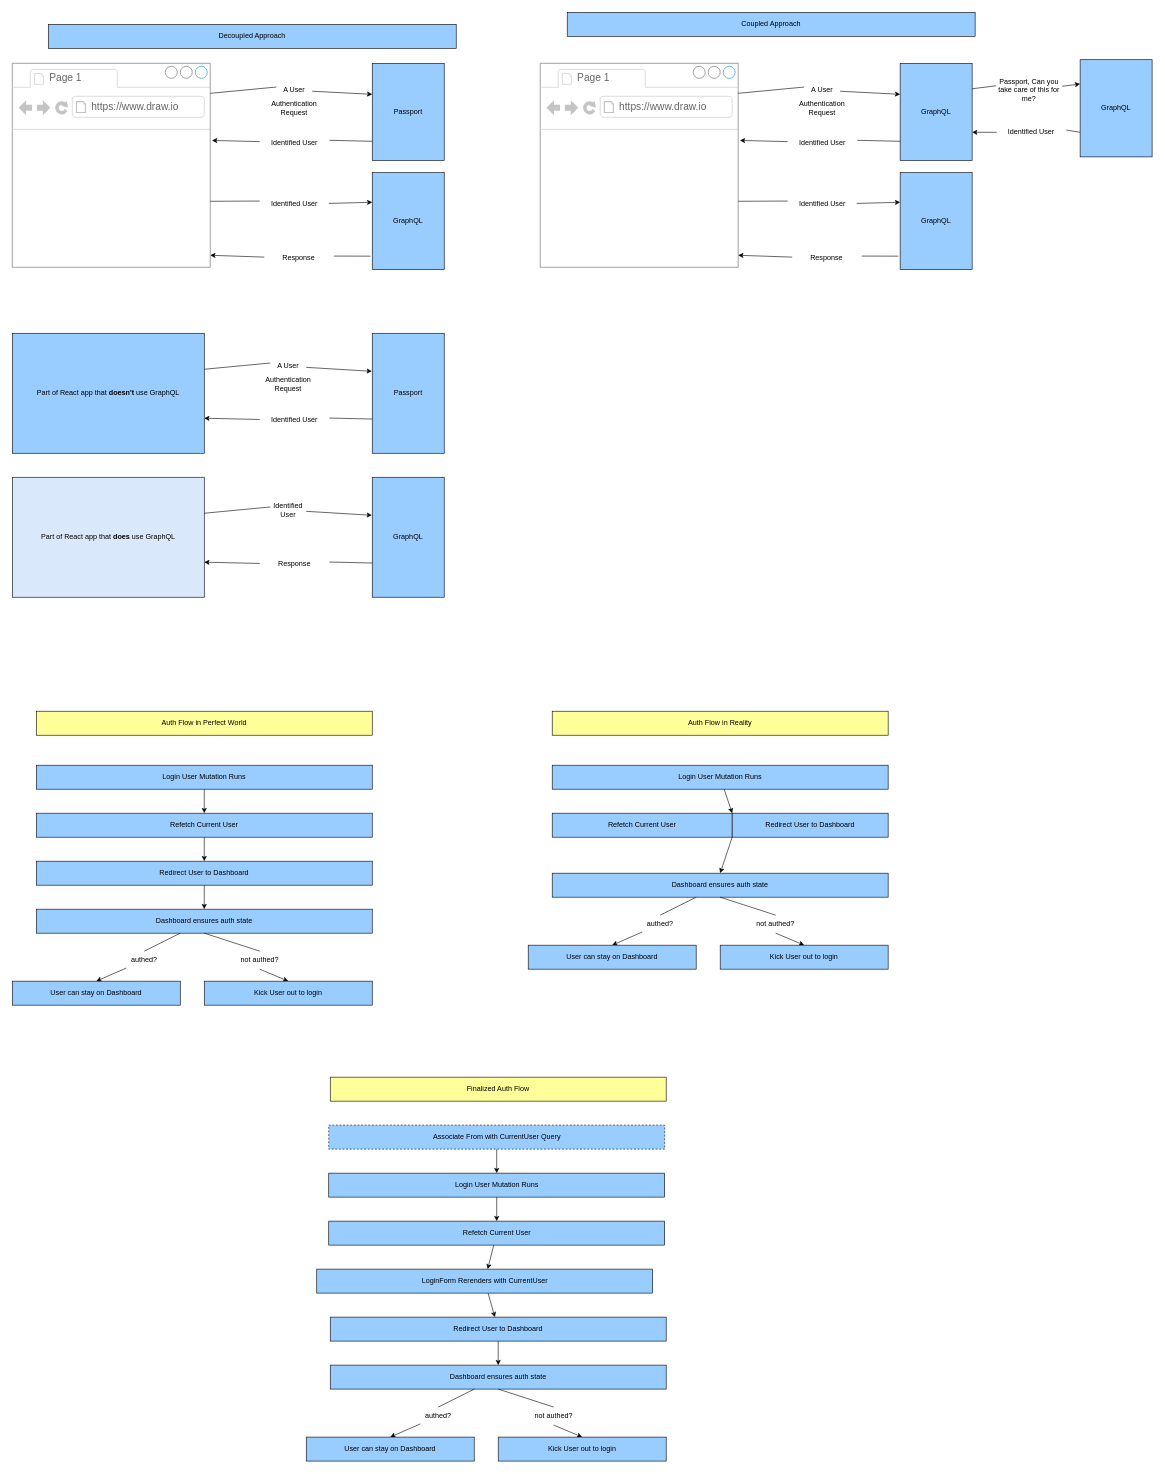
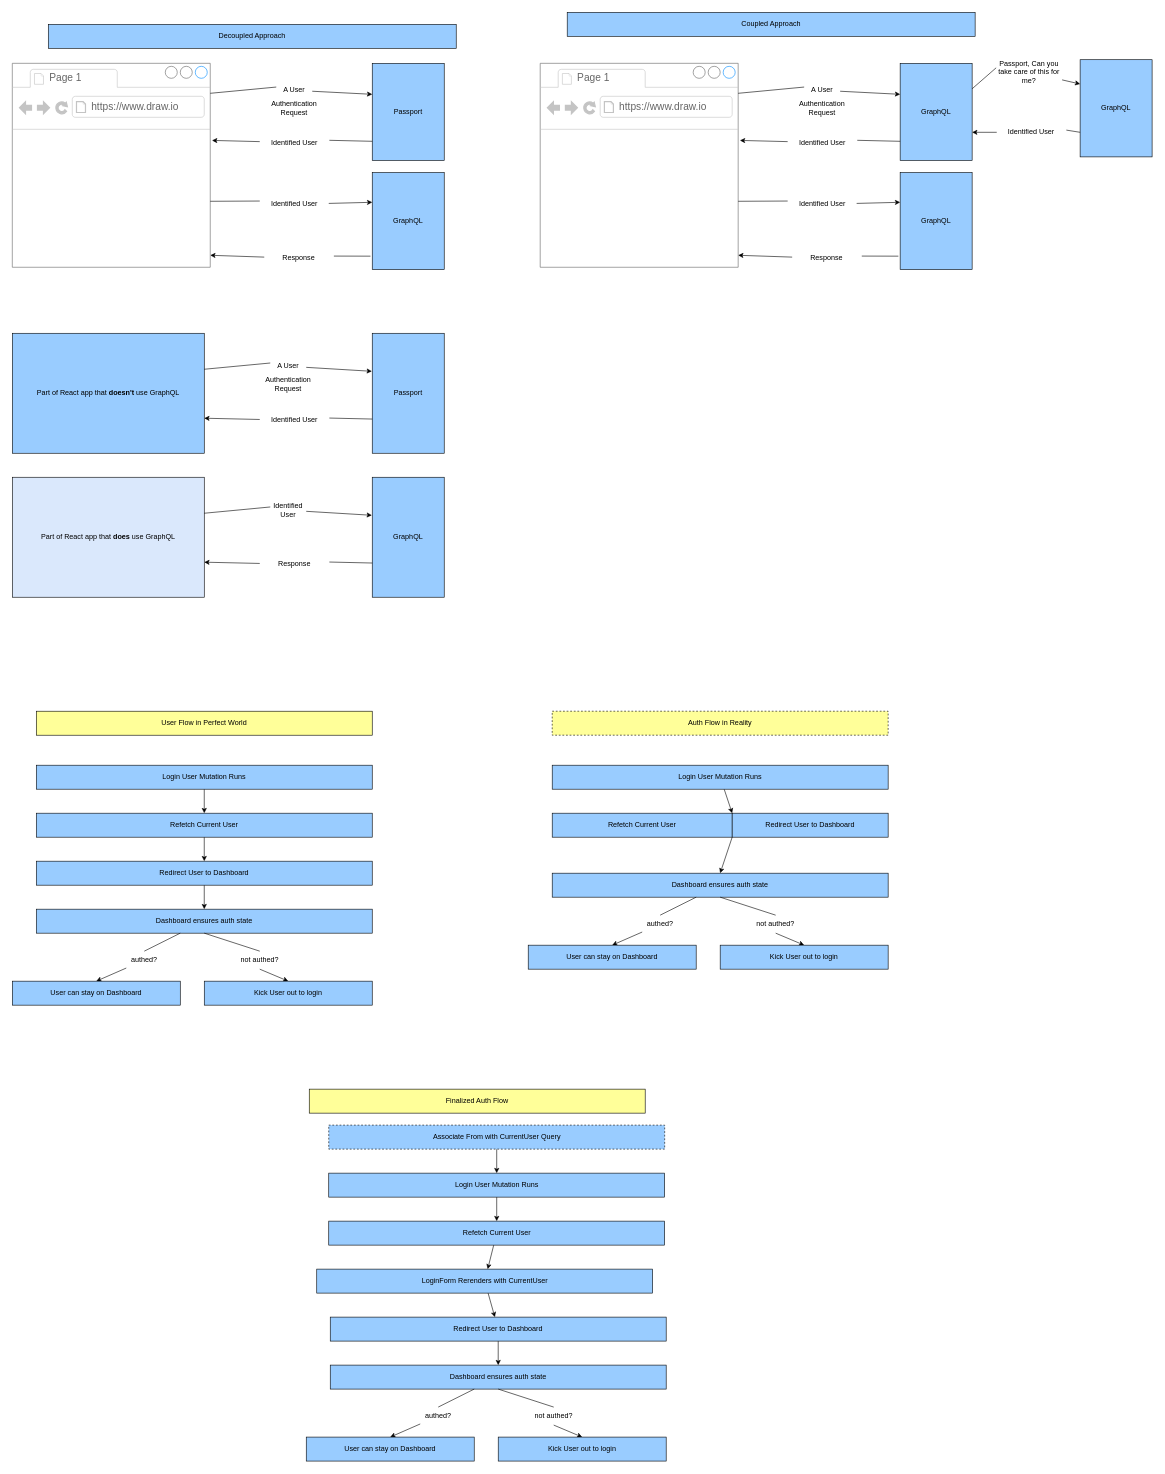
(1029, 90) -> (1029, 72)
(204, 723) -> (204, 723)
(720, 723) -> (720, 723)
(498, 1089) -> (477, 1101)
